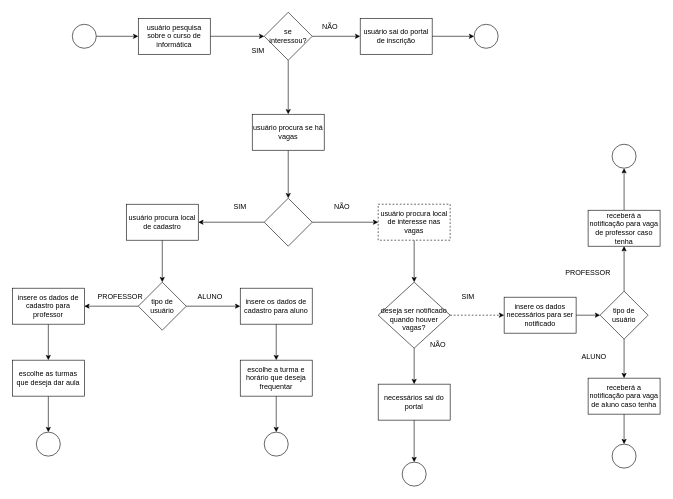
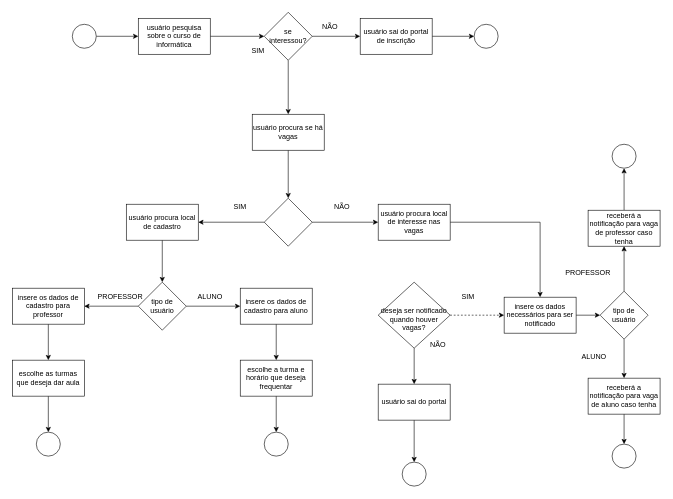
(414, 222) -> (414, 222)
(414, 276) -> (539, 222)
(414, 402) -> (414, 402)
